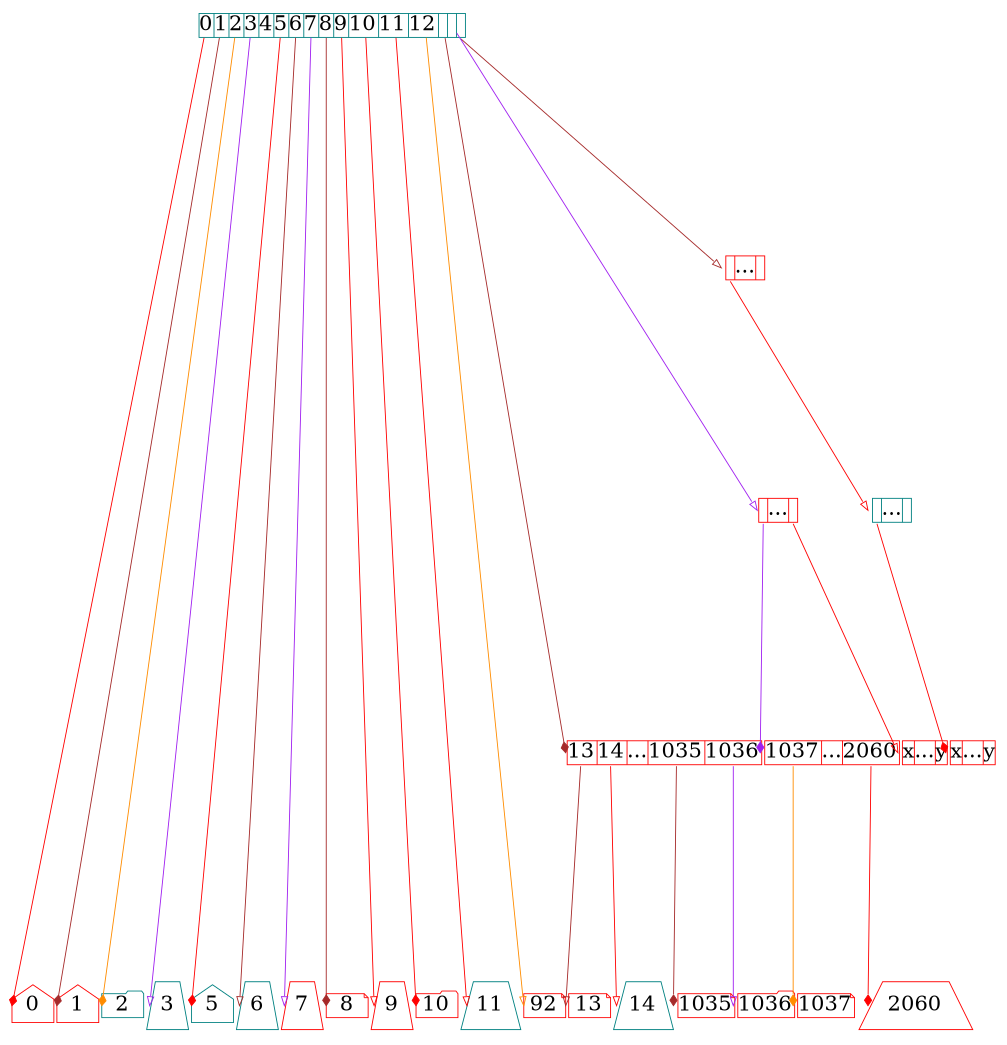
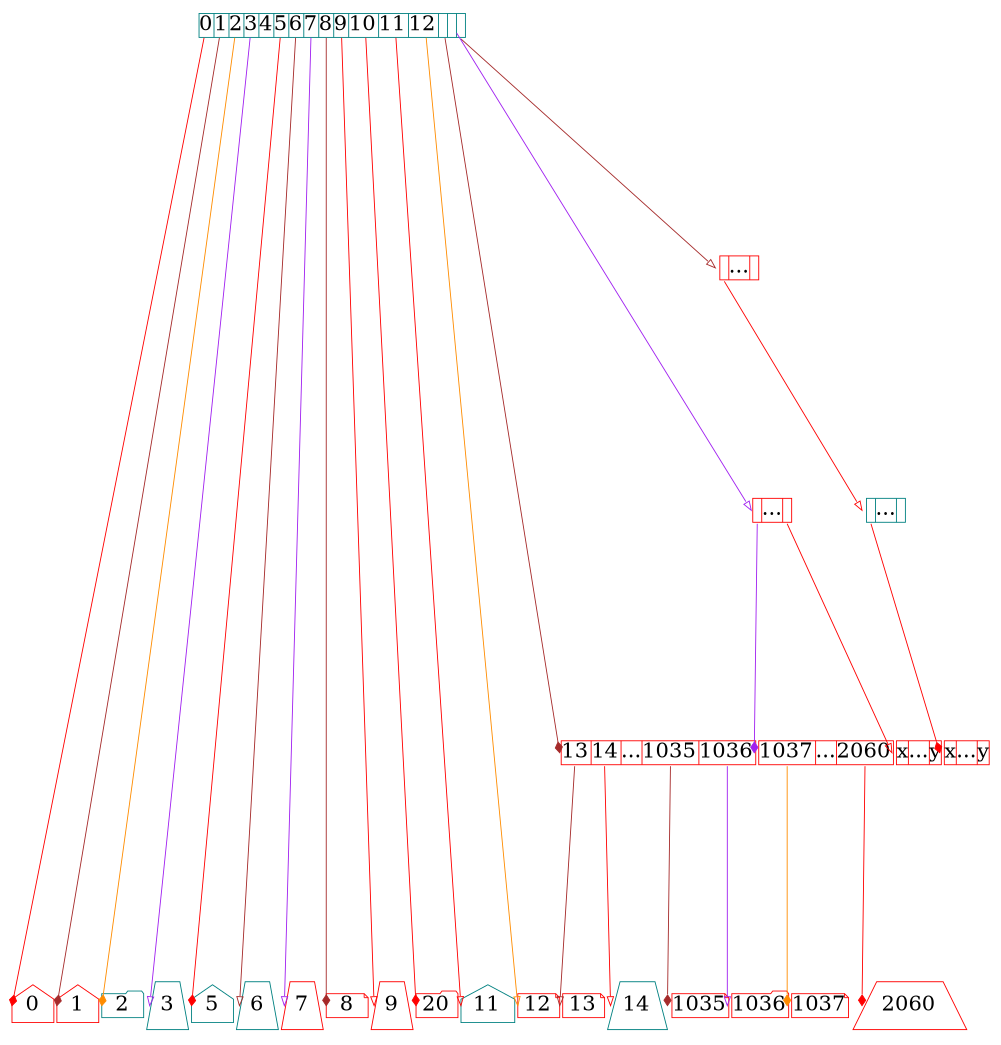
(437, 1006) -> (437, 1006)
(491, 1006) -> (488, 1006)
(545, 1006) -> (539, 1006)
